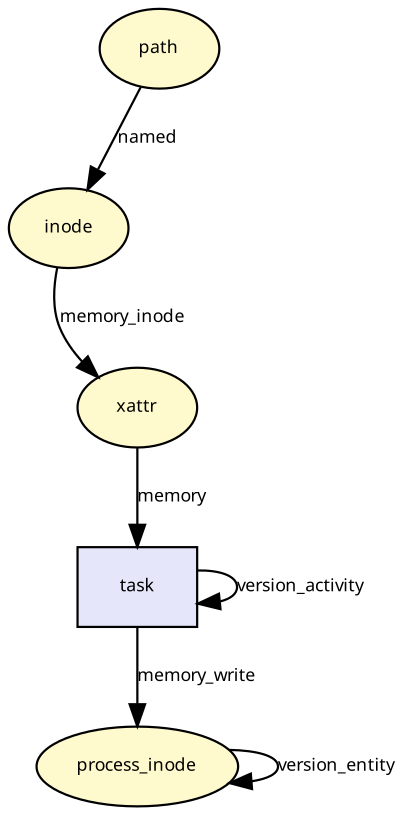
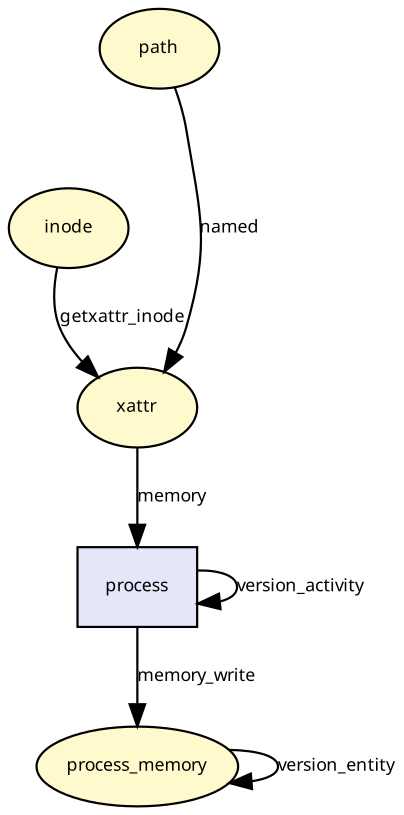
(119, 128) -> (200, 221)
(123, 318) -> (123, 318)
(137, 587) -> (137, 587)
(137, 766) -> (137, 766)
